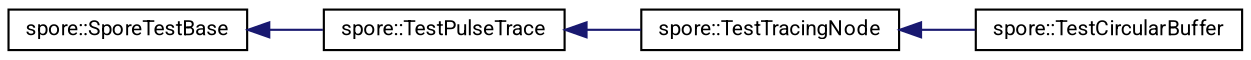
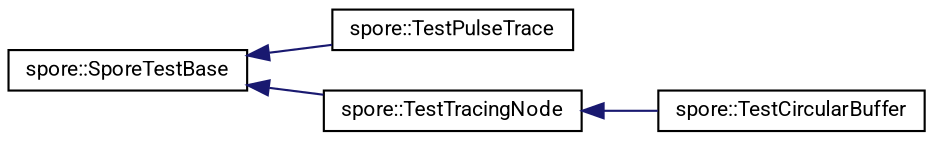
(614, 30) -> (296, 91)
